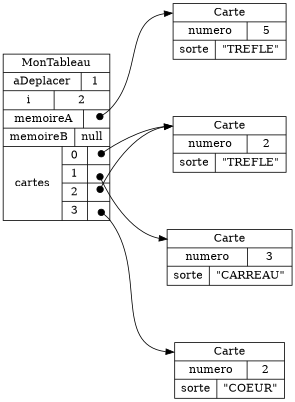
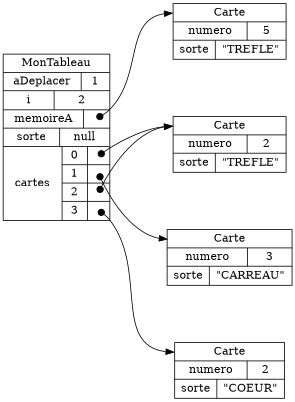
(39, 137) -> (31, 137)
